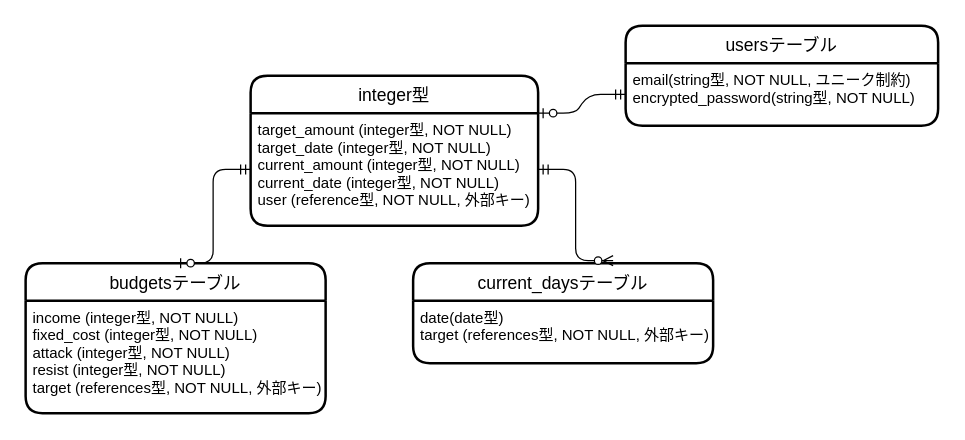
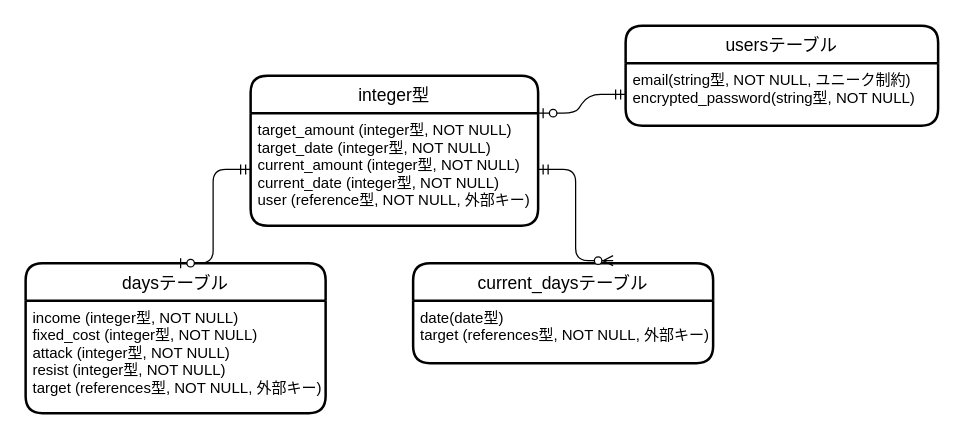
(175, 283) -> (175, 283)
